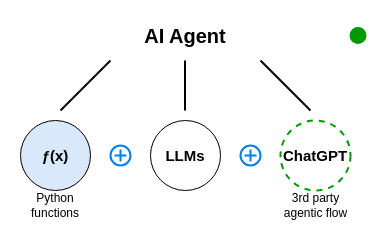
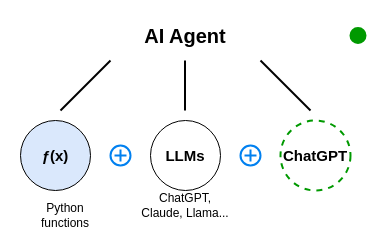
(56, 206) -> (66, 216)
none -> (186, 206)
(316, 206) -> none
